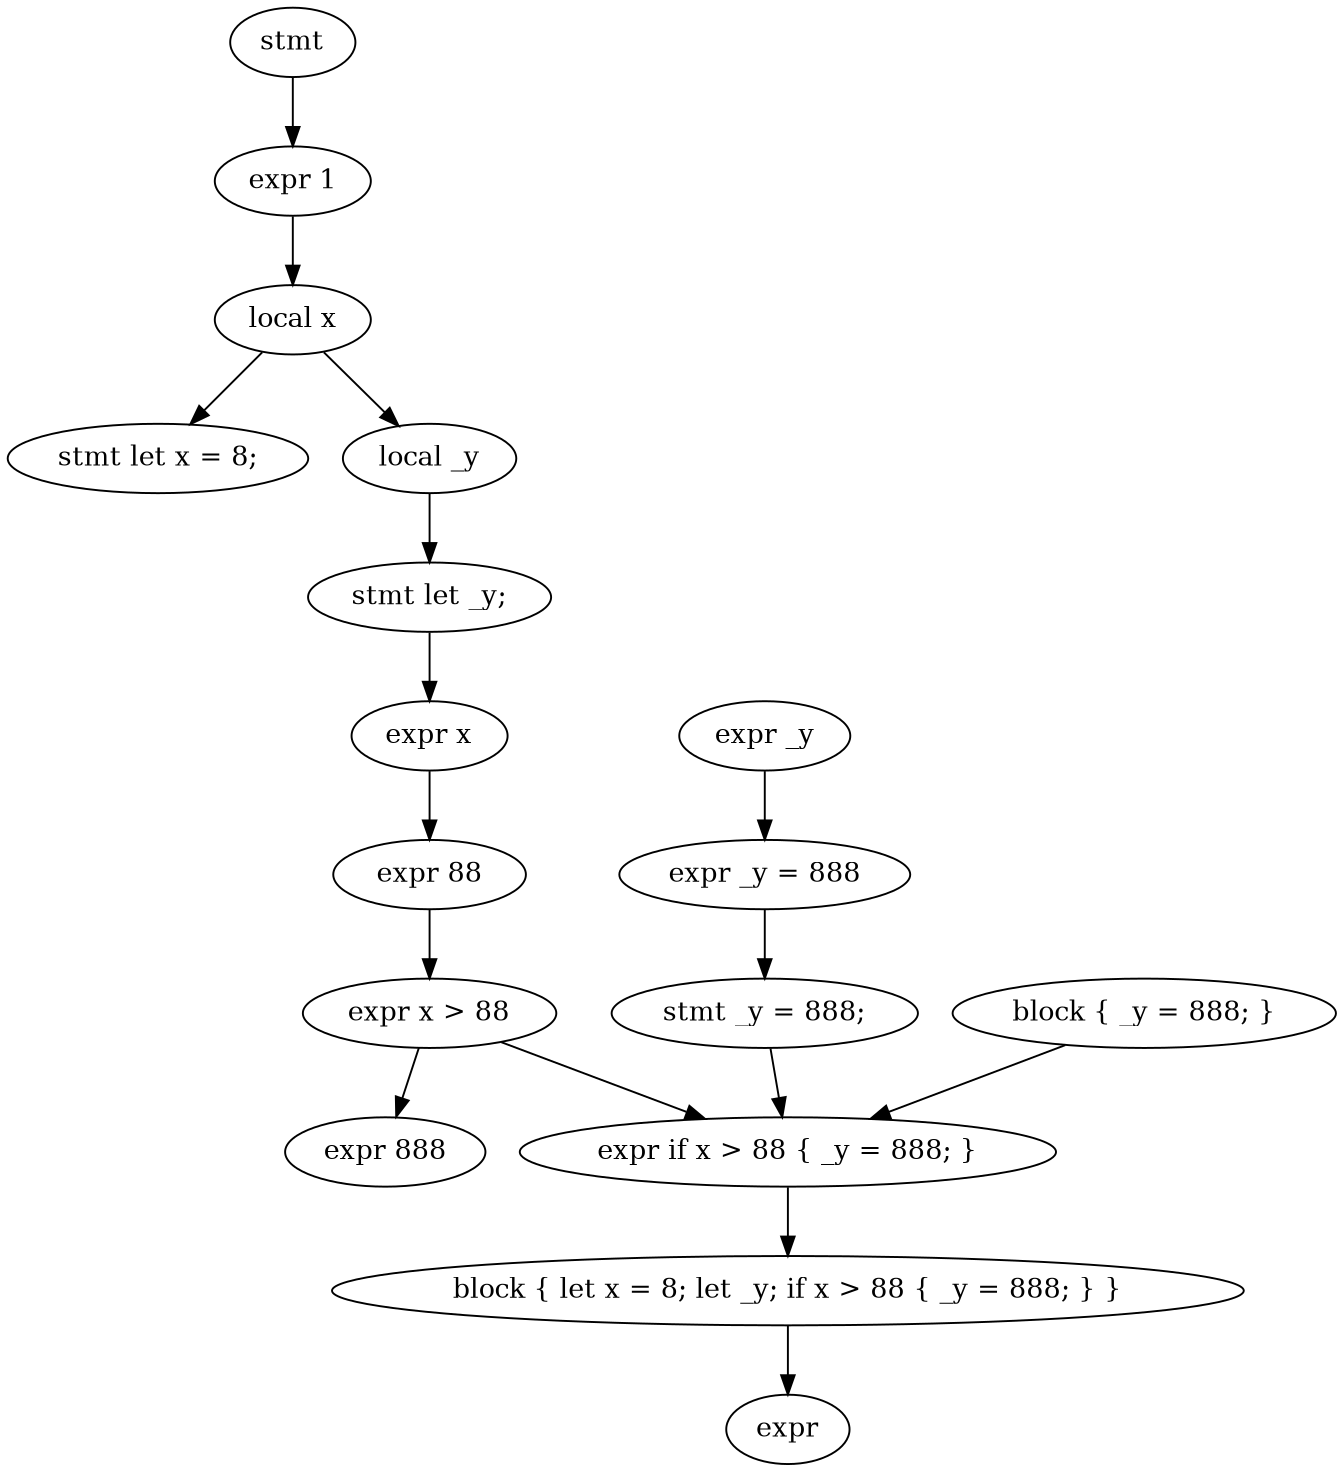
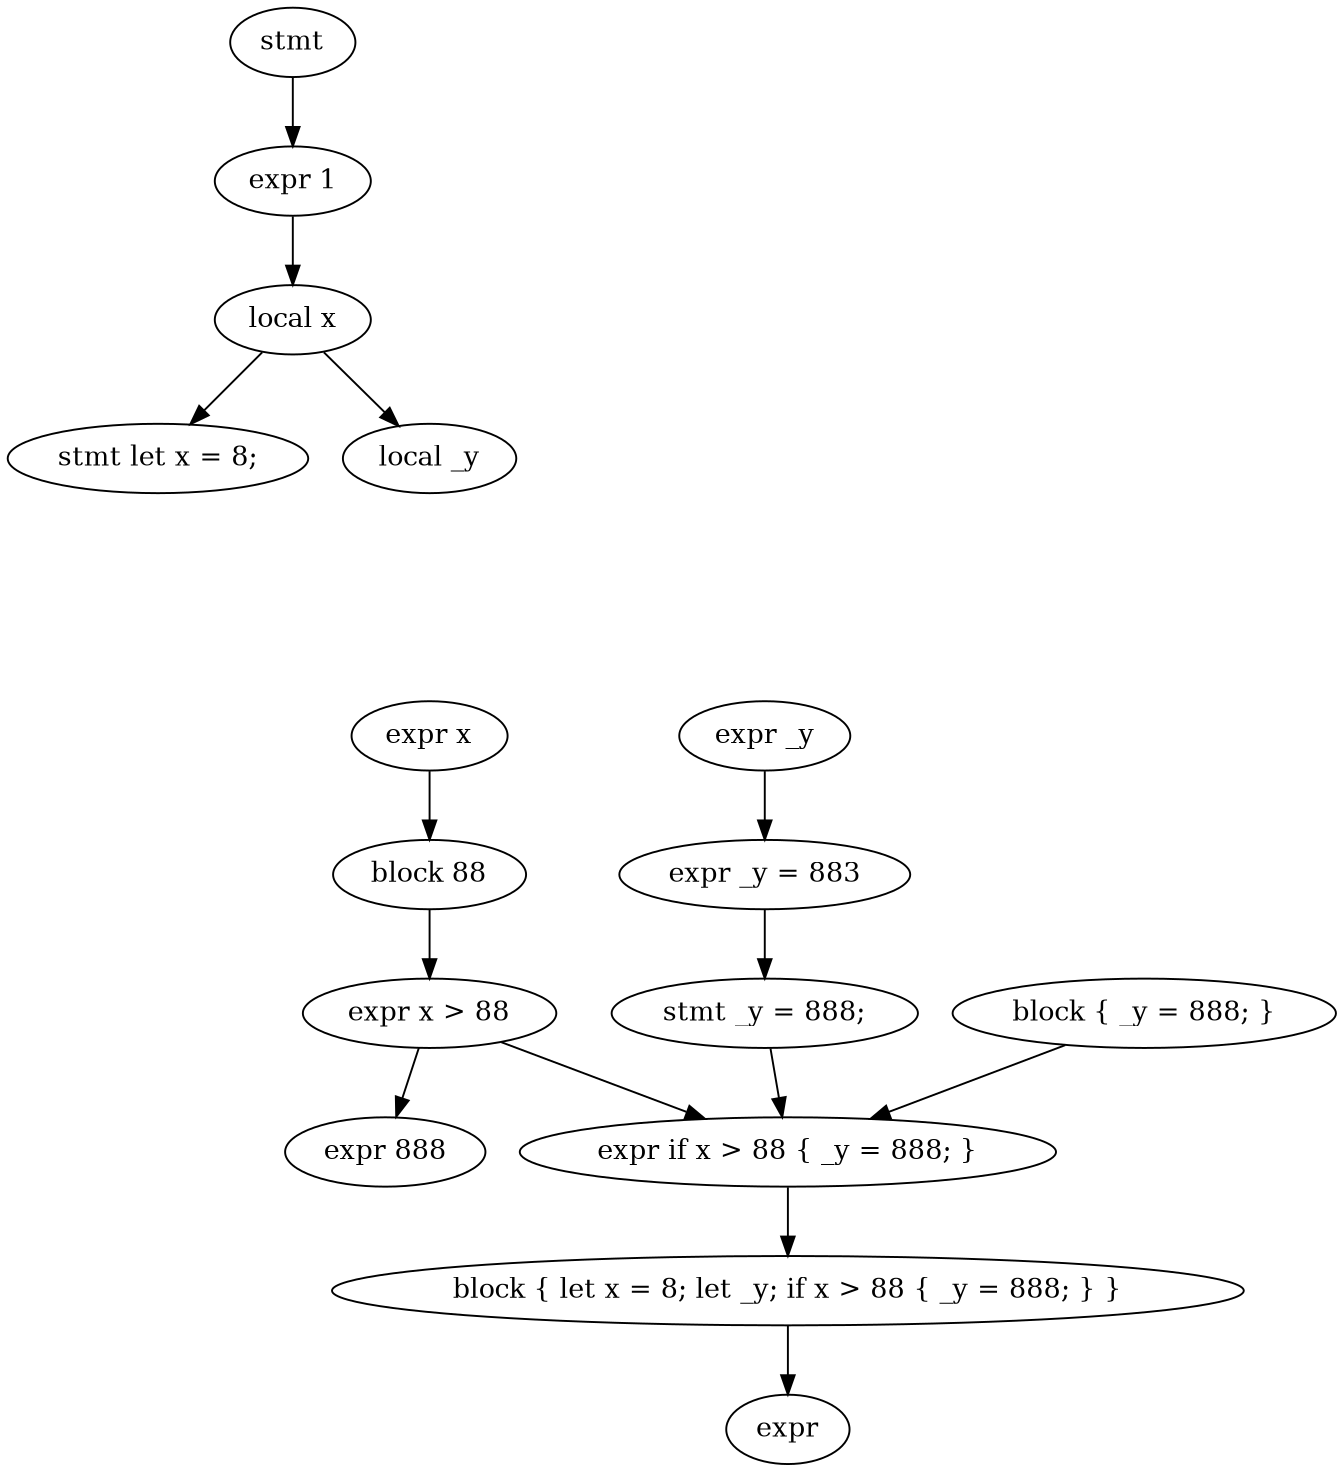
(430, 597) -> none
(430, 875) -> (430, 875)
(765, 875) -> (765, 875)
